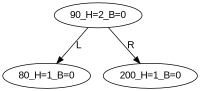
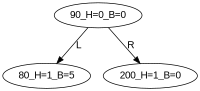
(98, 15) -> (98, 15)
(47, 76) -> (47, 76)
